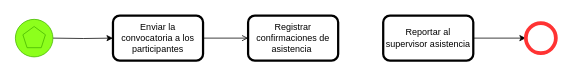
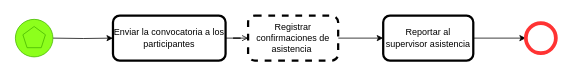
(158, 38) -> (169, 38)
(293, 38) -> (293, 38)
none -> (376, 38)
